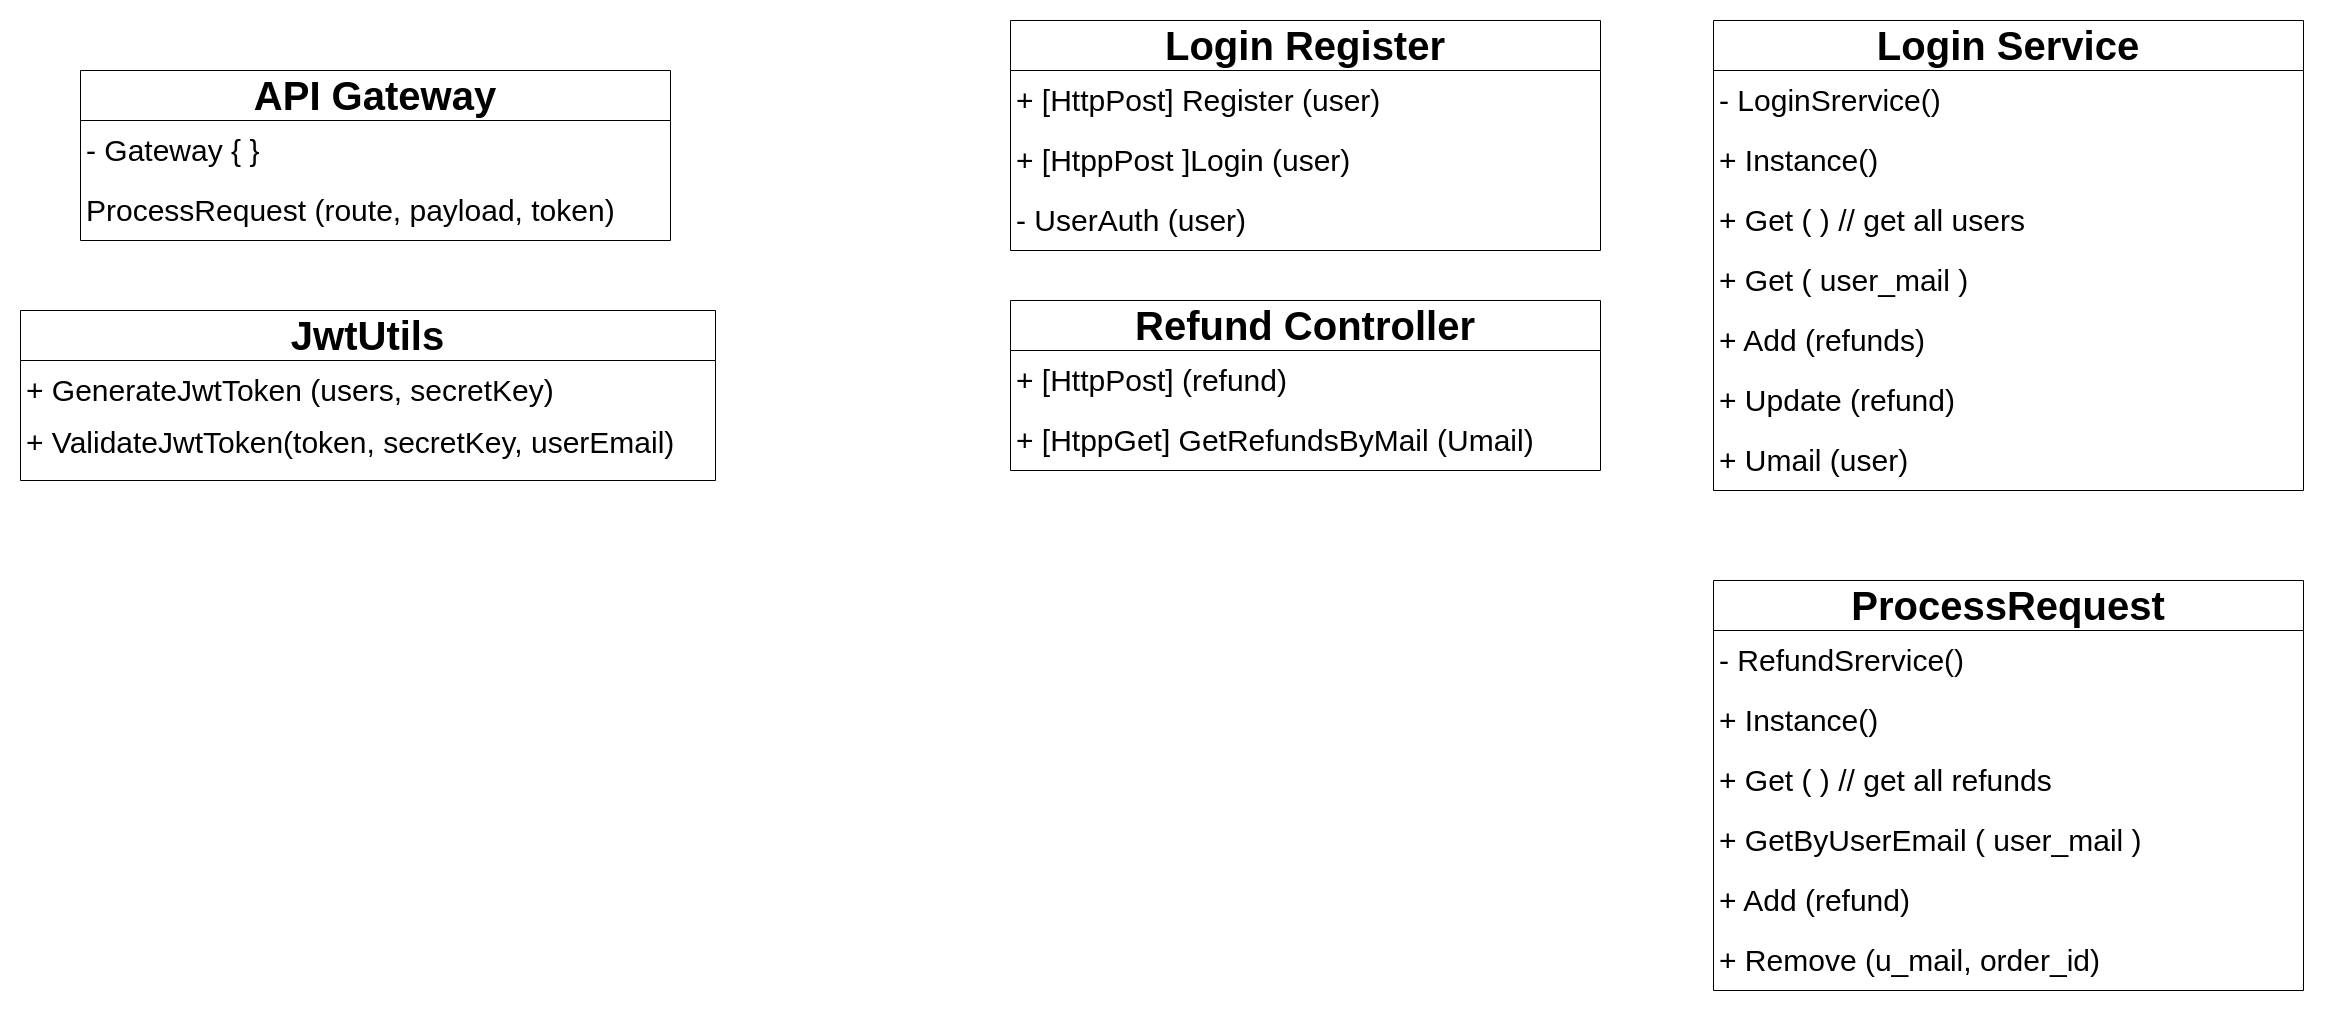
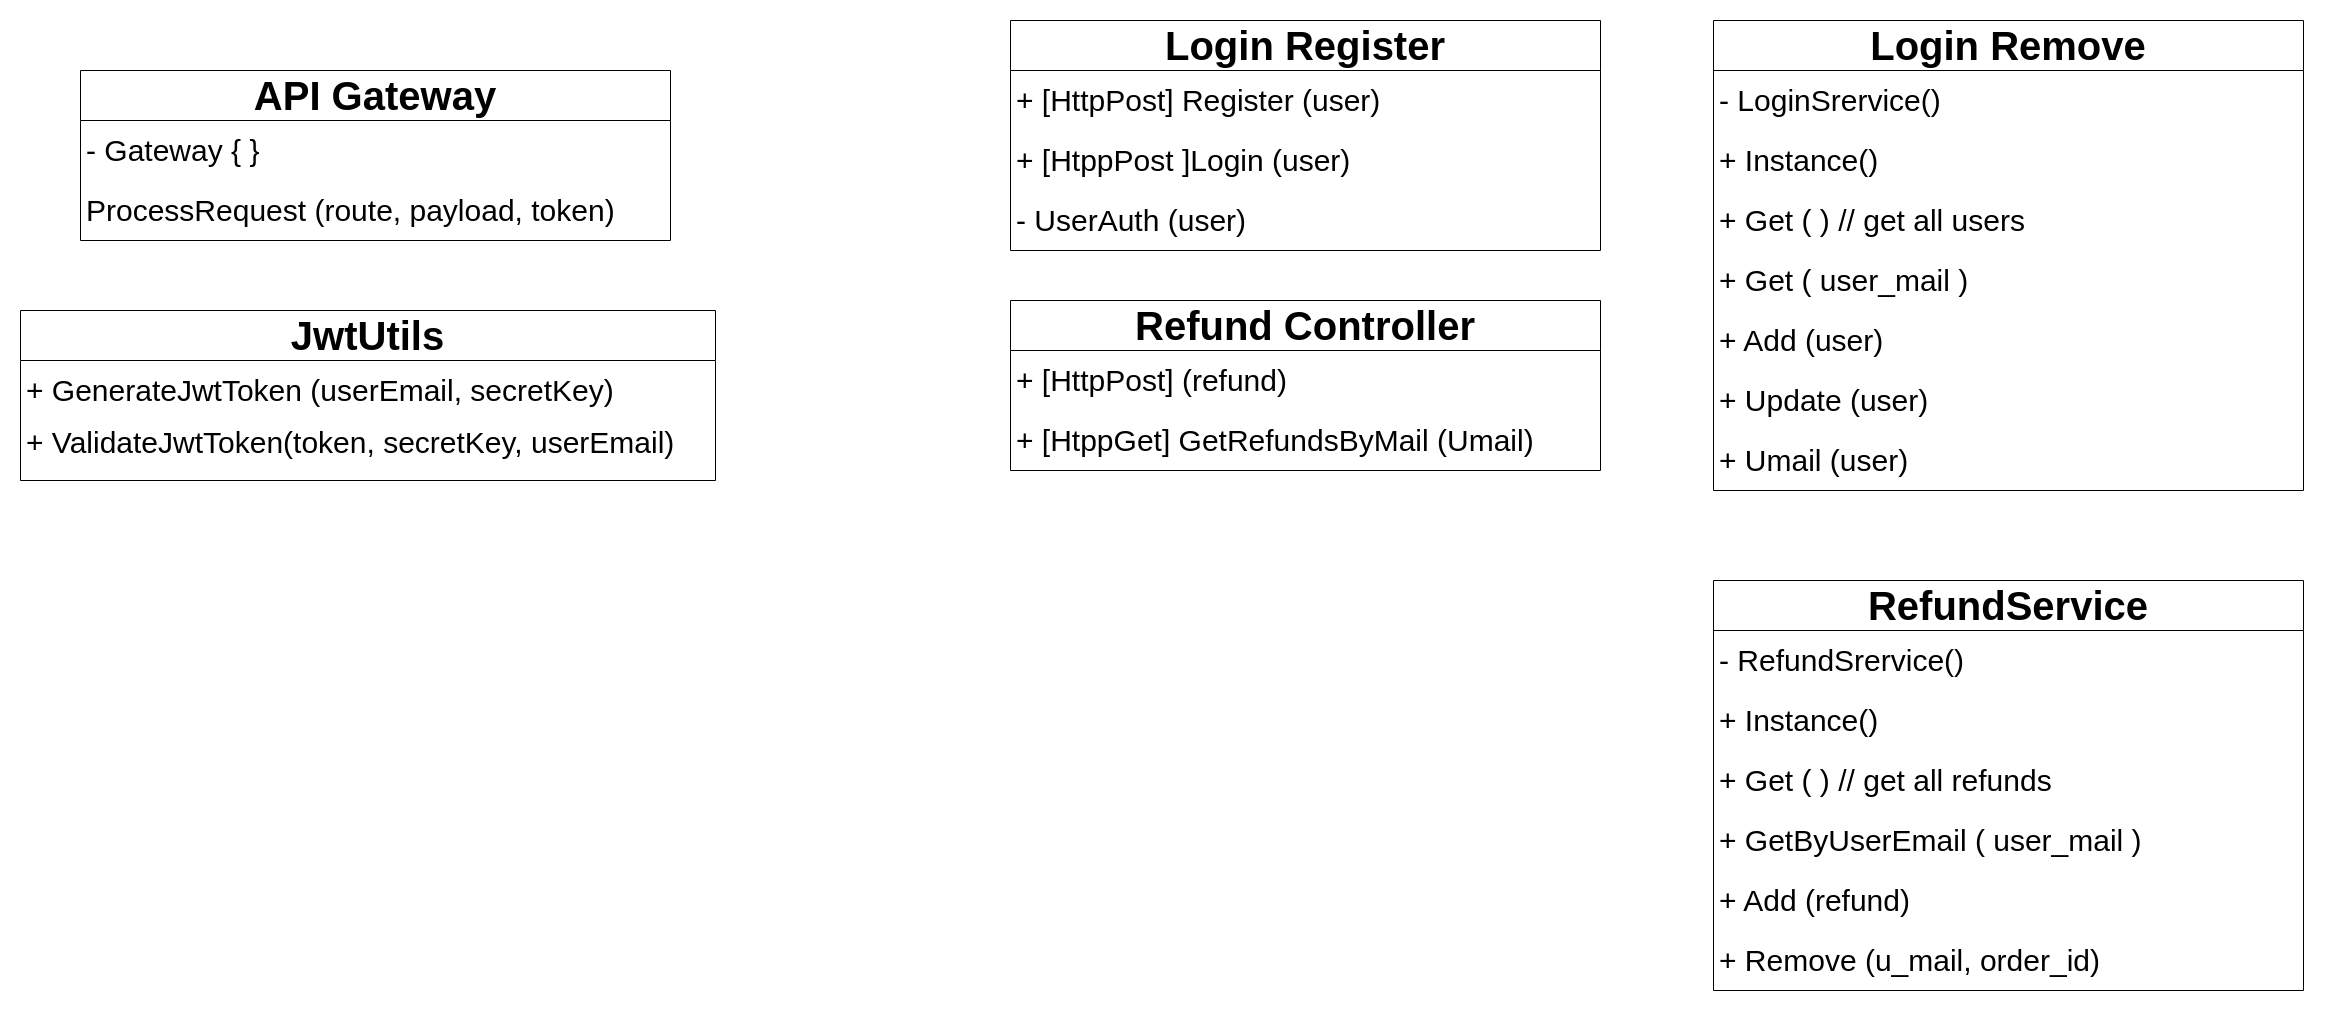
(2009, 46) -> (2009, 46)
(1767, 341) -> (1757, 341)
(146, 391) -> (156, 391)
(1774, 401) -> (1767, 401)
(2009, 606) -> (2009, 606)
